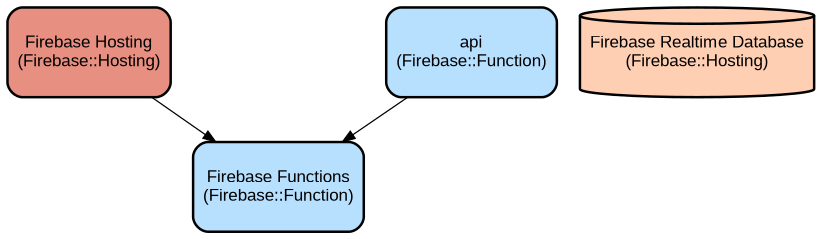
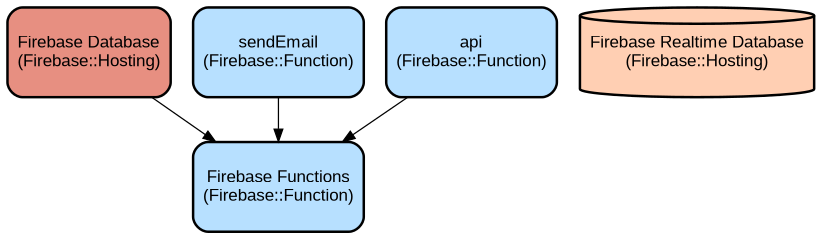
(89, 52) -> (89, 52)
none -> (278, 52)
